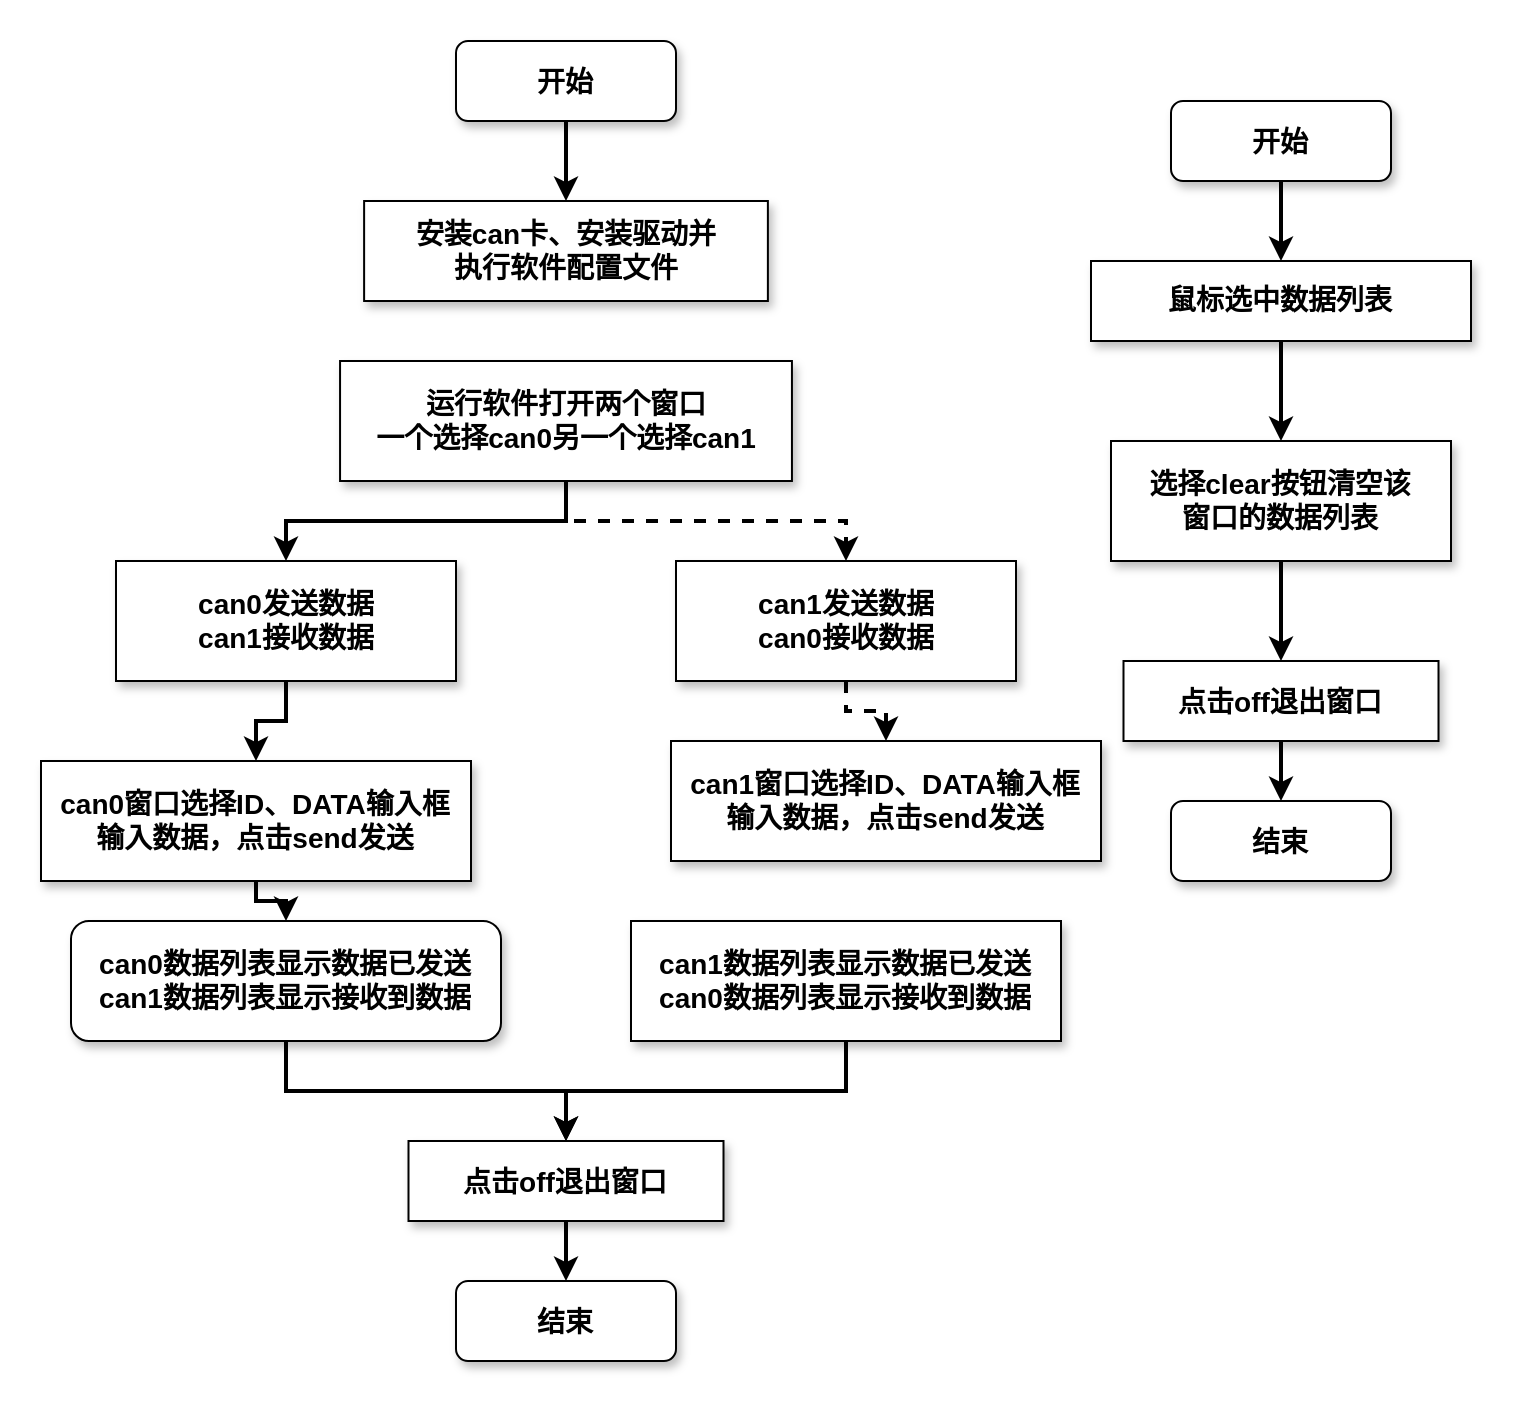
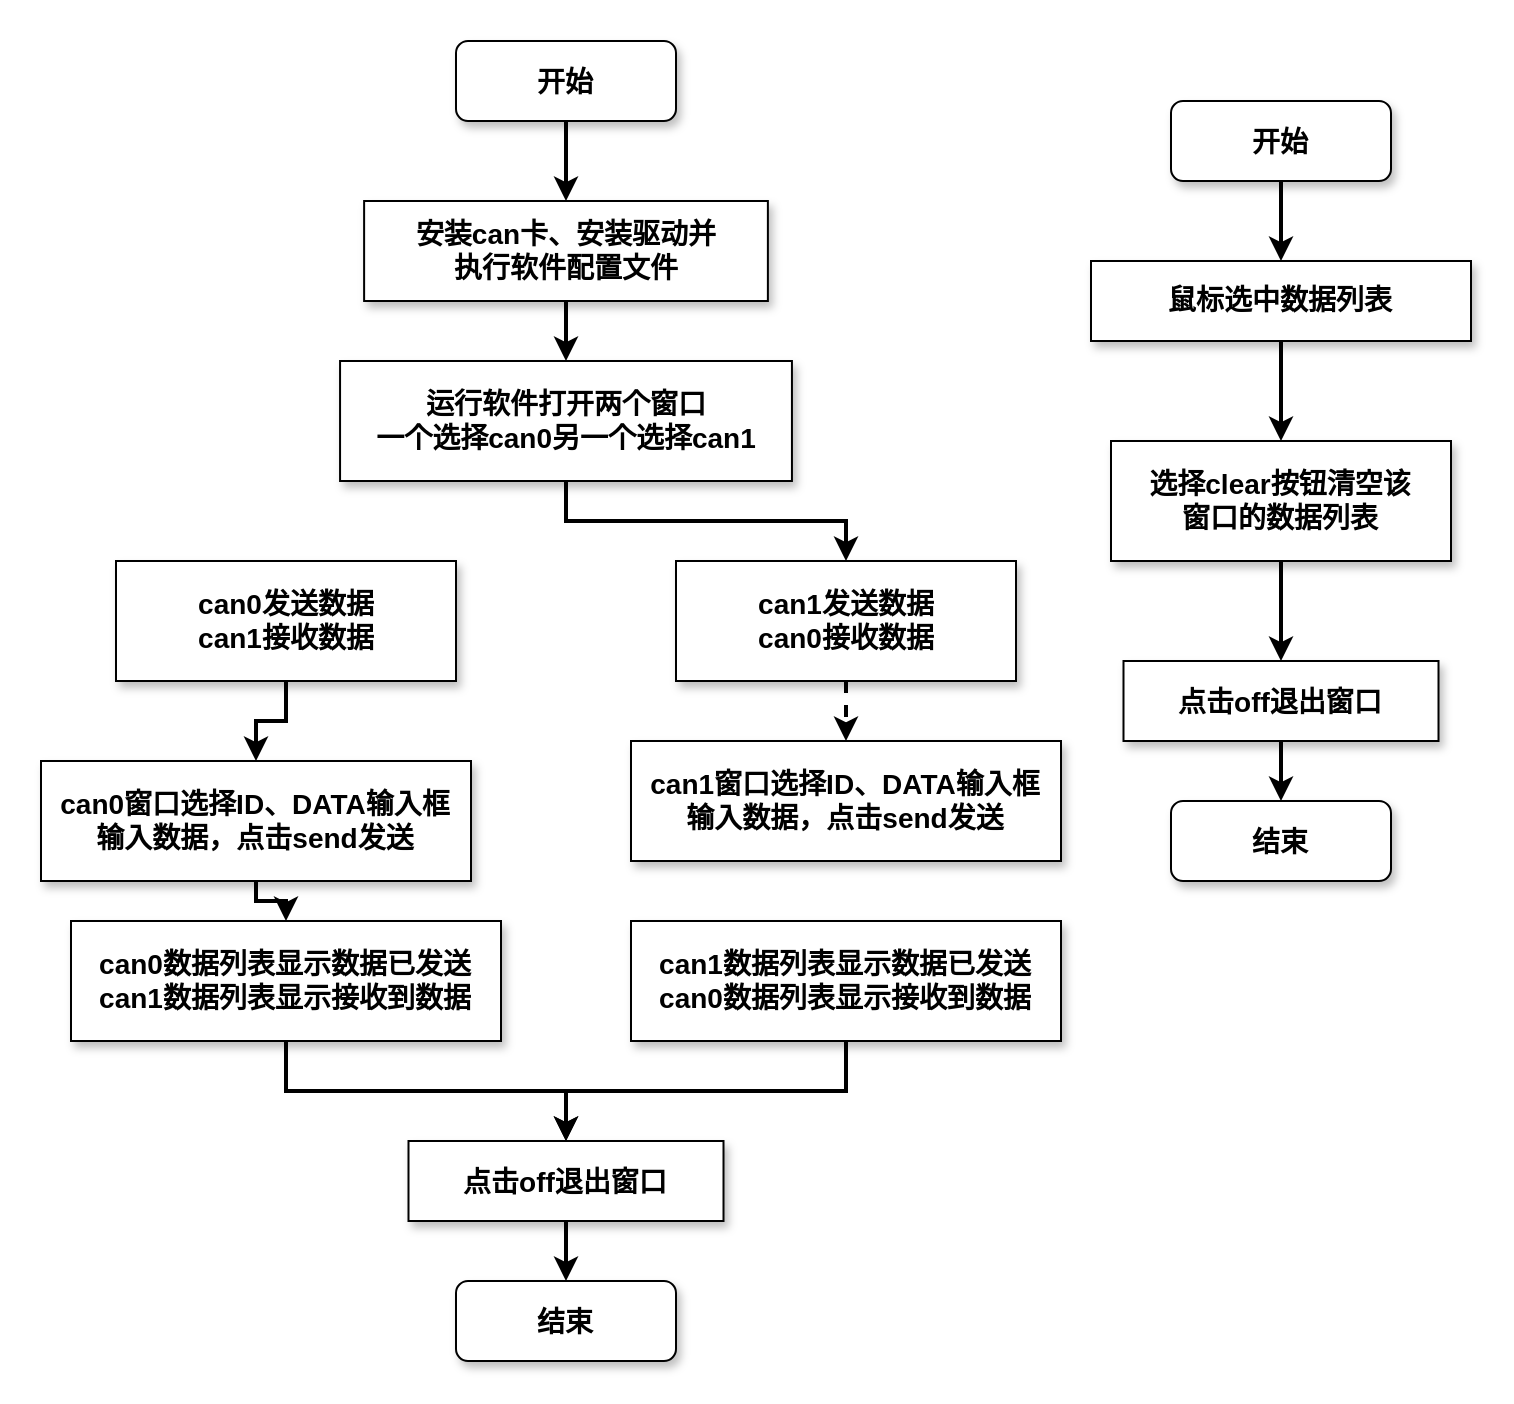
none -> (566, 322)
(413, 521) -> none
(591, 521) -> (591, 521)
(886, 801) -> (846, 801)
(286, 981) -> (286, 981)
